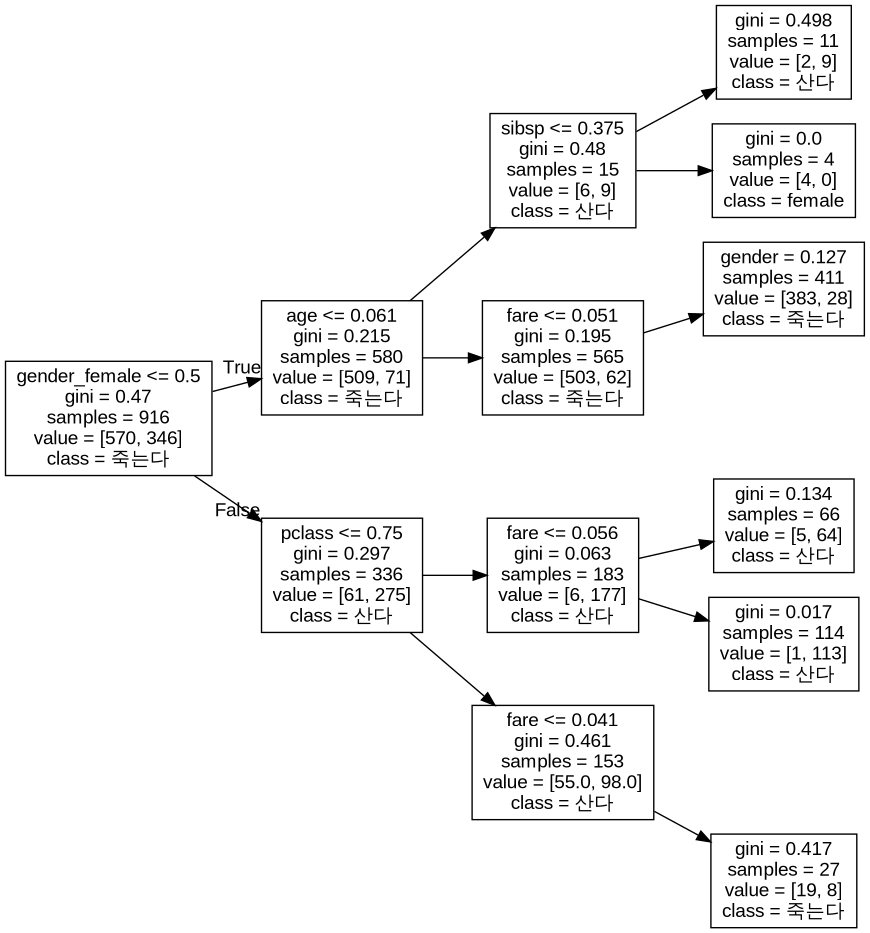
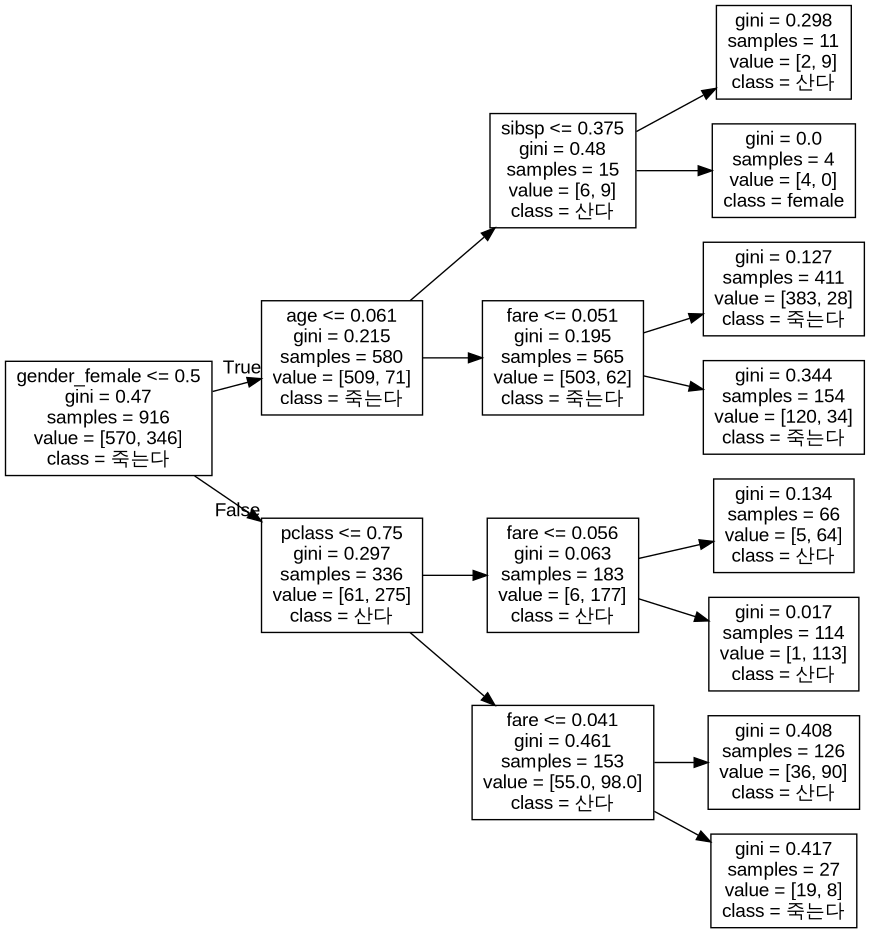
(784, 52) -> (784, 52)
(784, 289) -> (784, 289)
none -> (784, 407)
none -> (784, 763)
